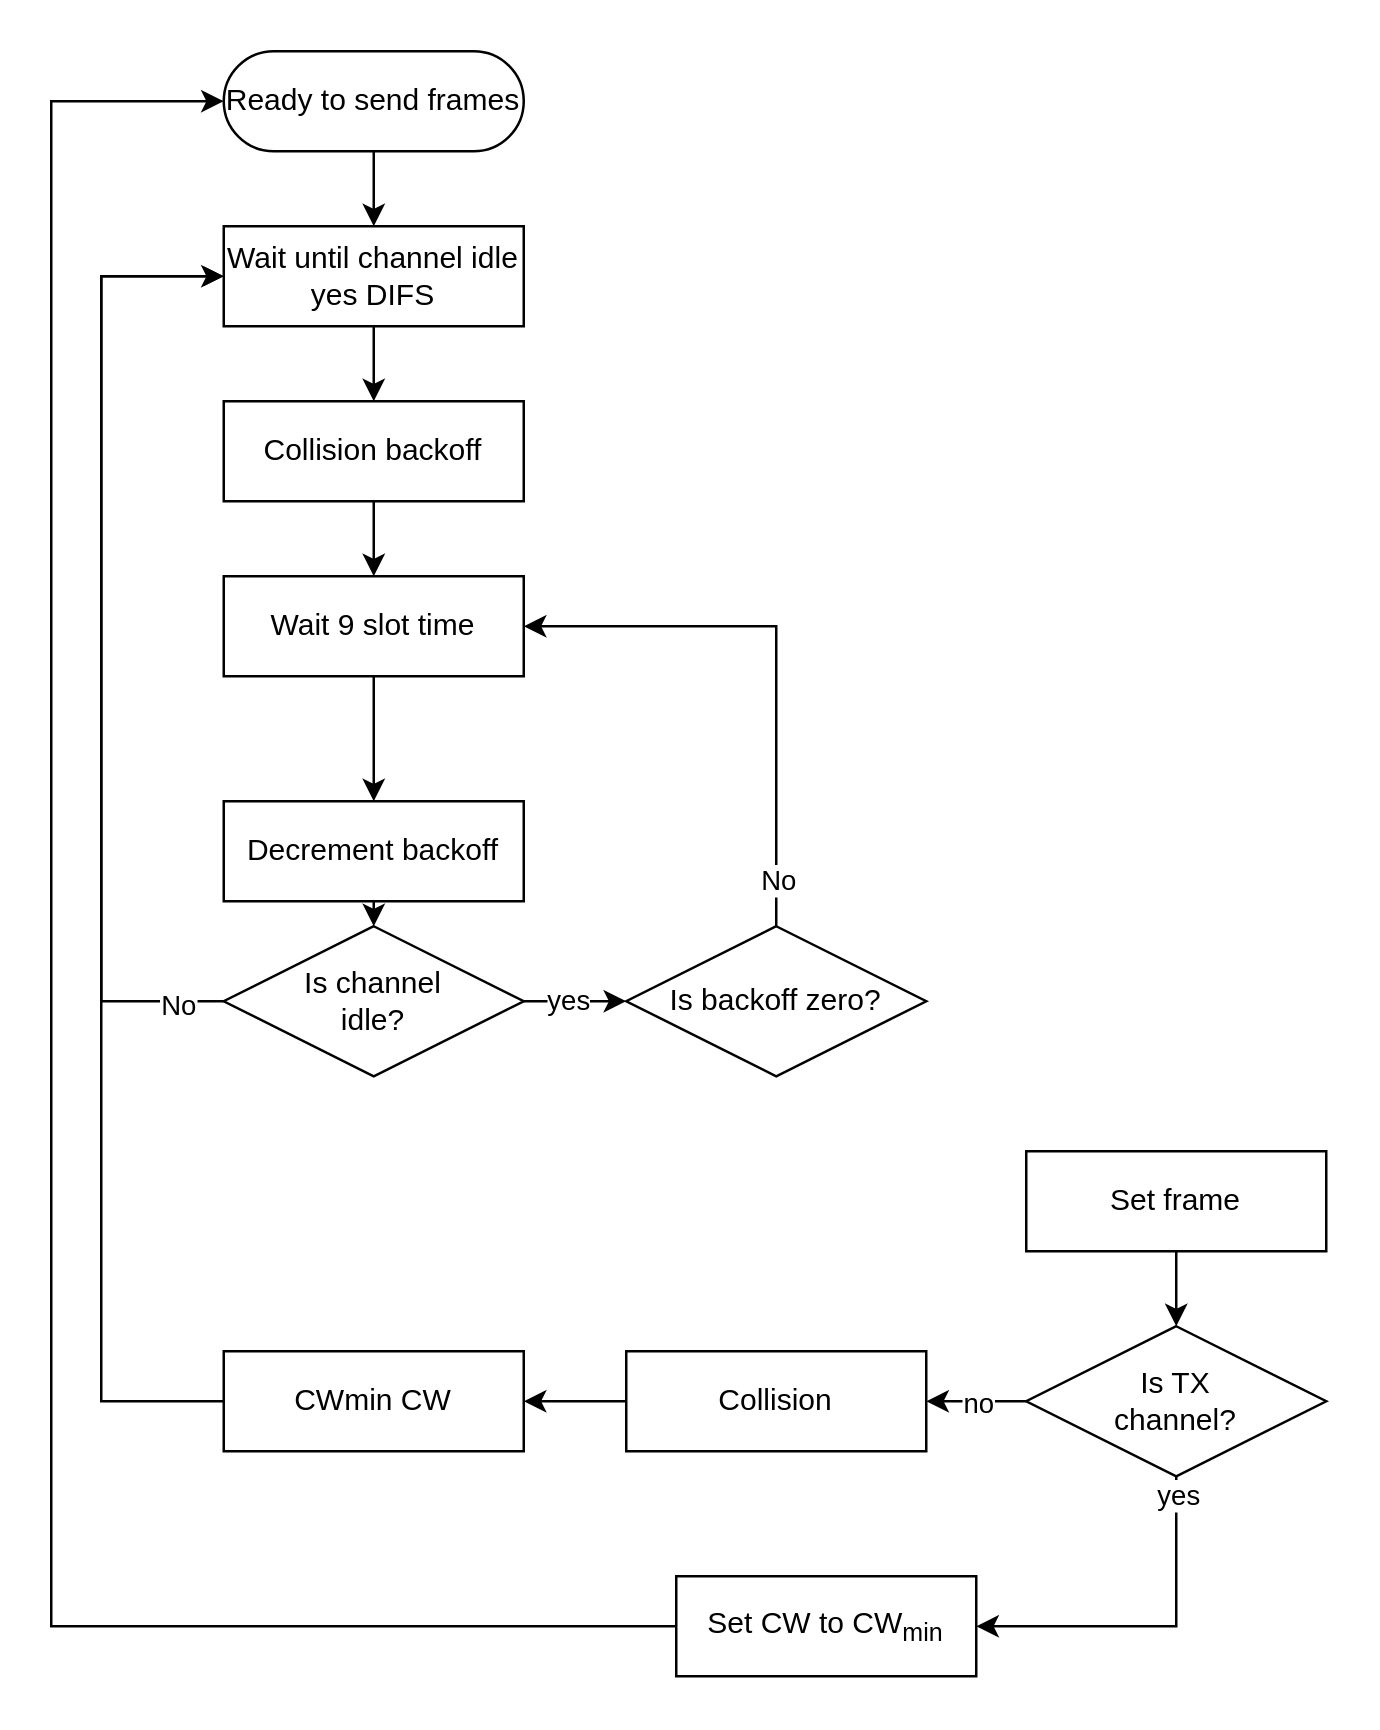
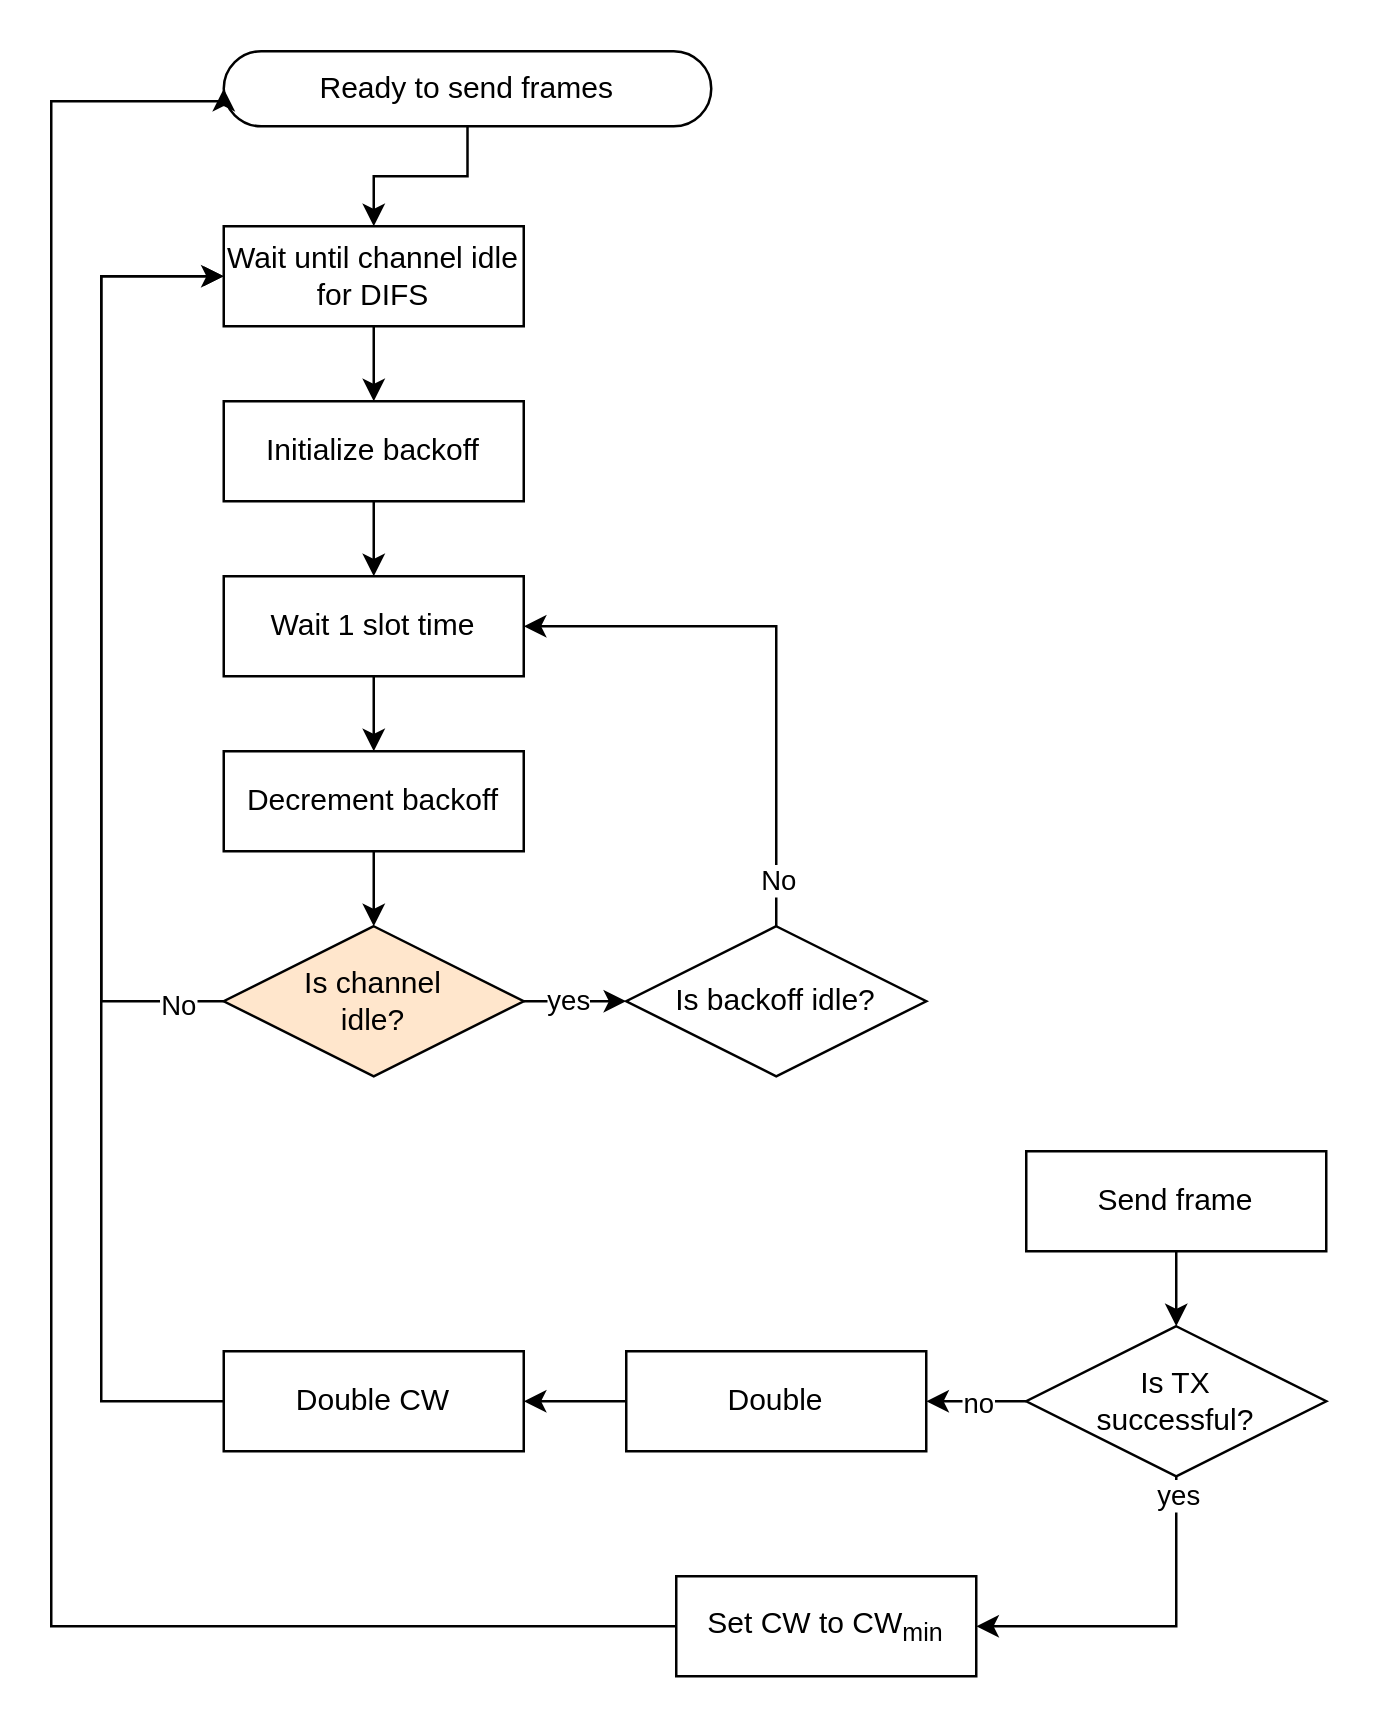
(374, 101) -> (468, 89)
(374, 276) -> (374, 276)
(374, 451) -> (374, 451)
(374, 626) -> (374, 626)
(374, 851) -> (374, 801)
(374, 1001) -> (374, 1001)
(776, 1001) -> (776, 1001)
(1176, 1201) -> (1176, 1201)
(374, 1401) -> (374, 1401)
(776, 1401) -> (776, 1401)
(1176, 1401) -> (1176, 1401)
